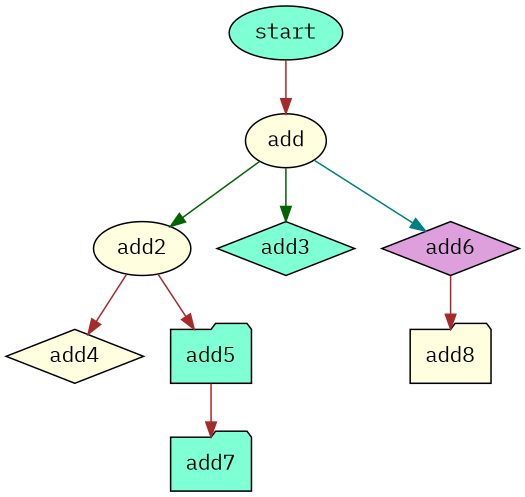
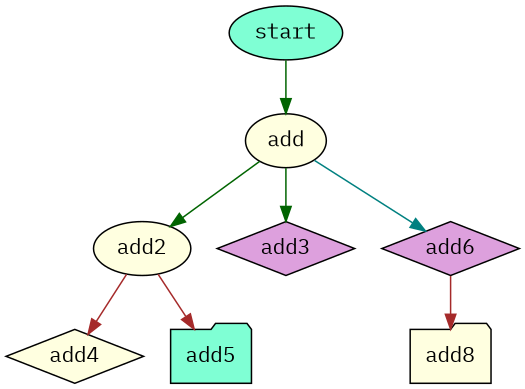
(286, 79) -> (286, 79)
(286, 249) -> (286, 249)
(211, 464) -> none
